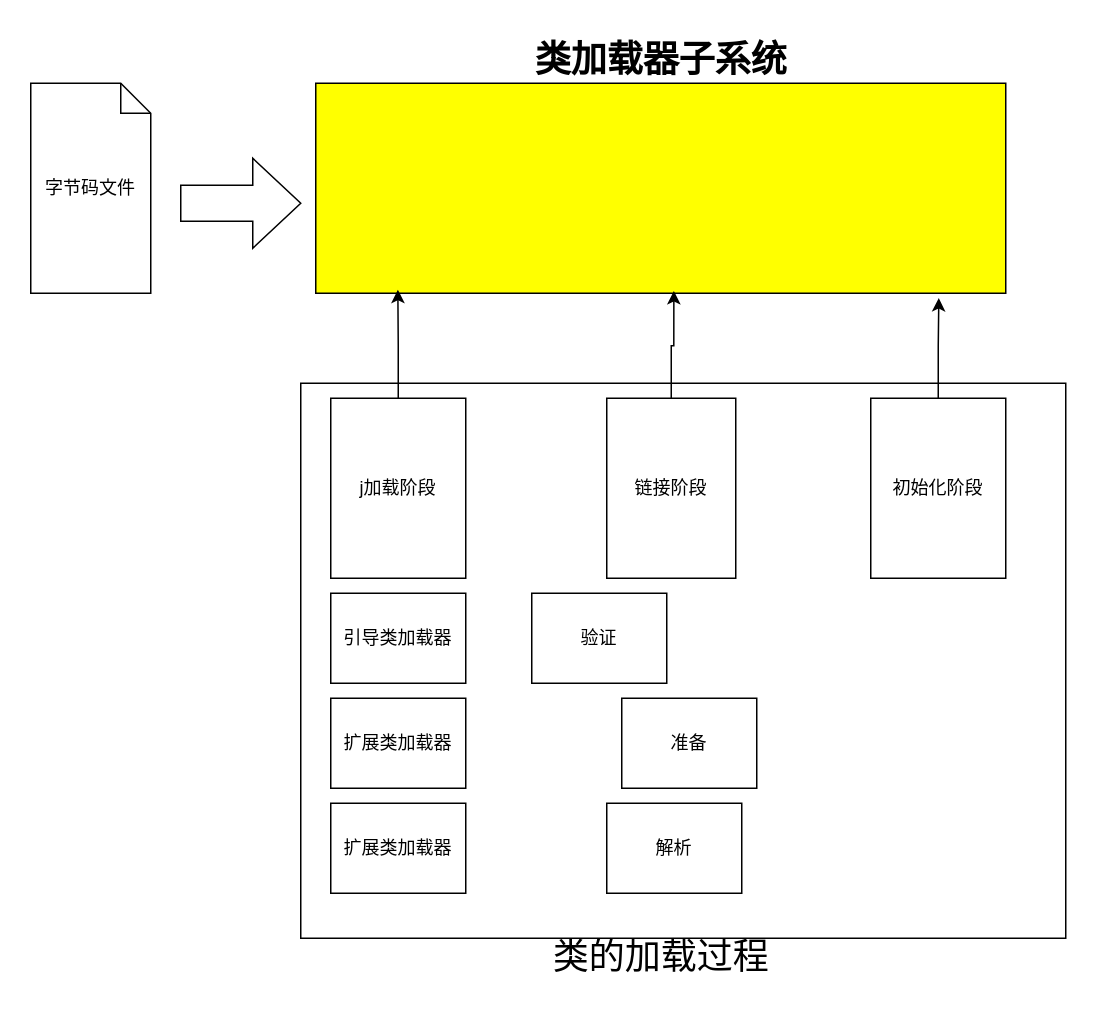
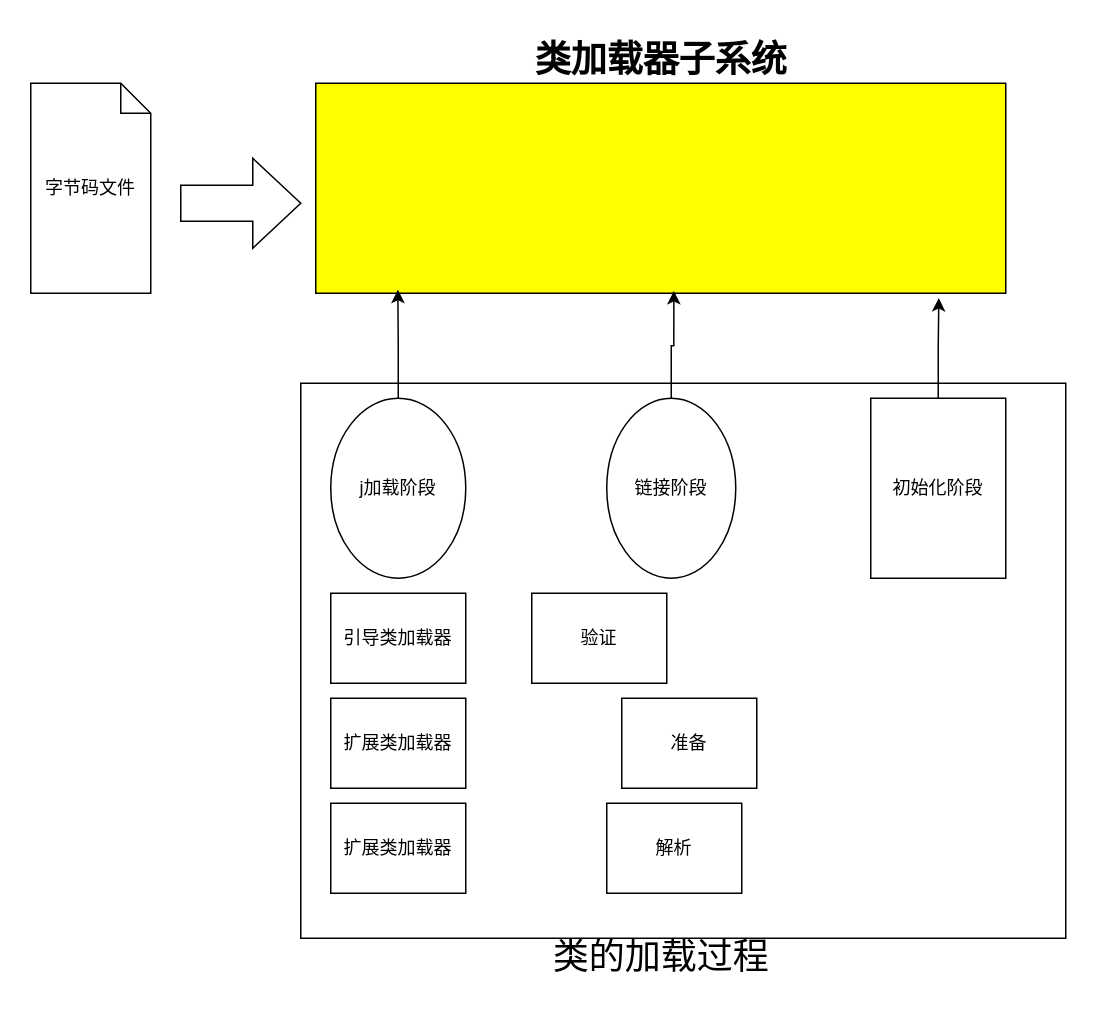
(398, 488) -> (398, 488)
(671, 488) -> (671, 488)
